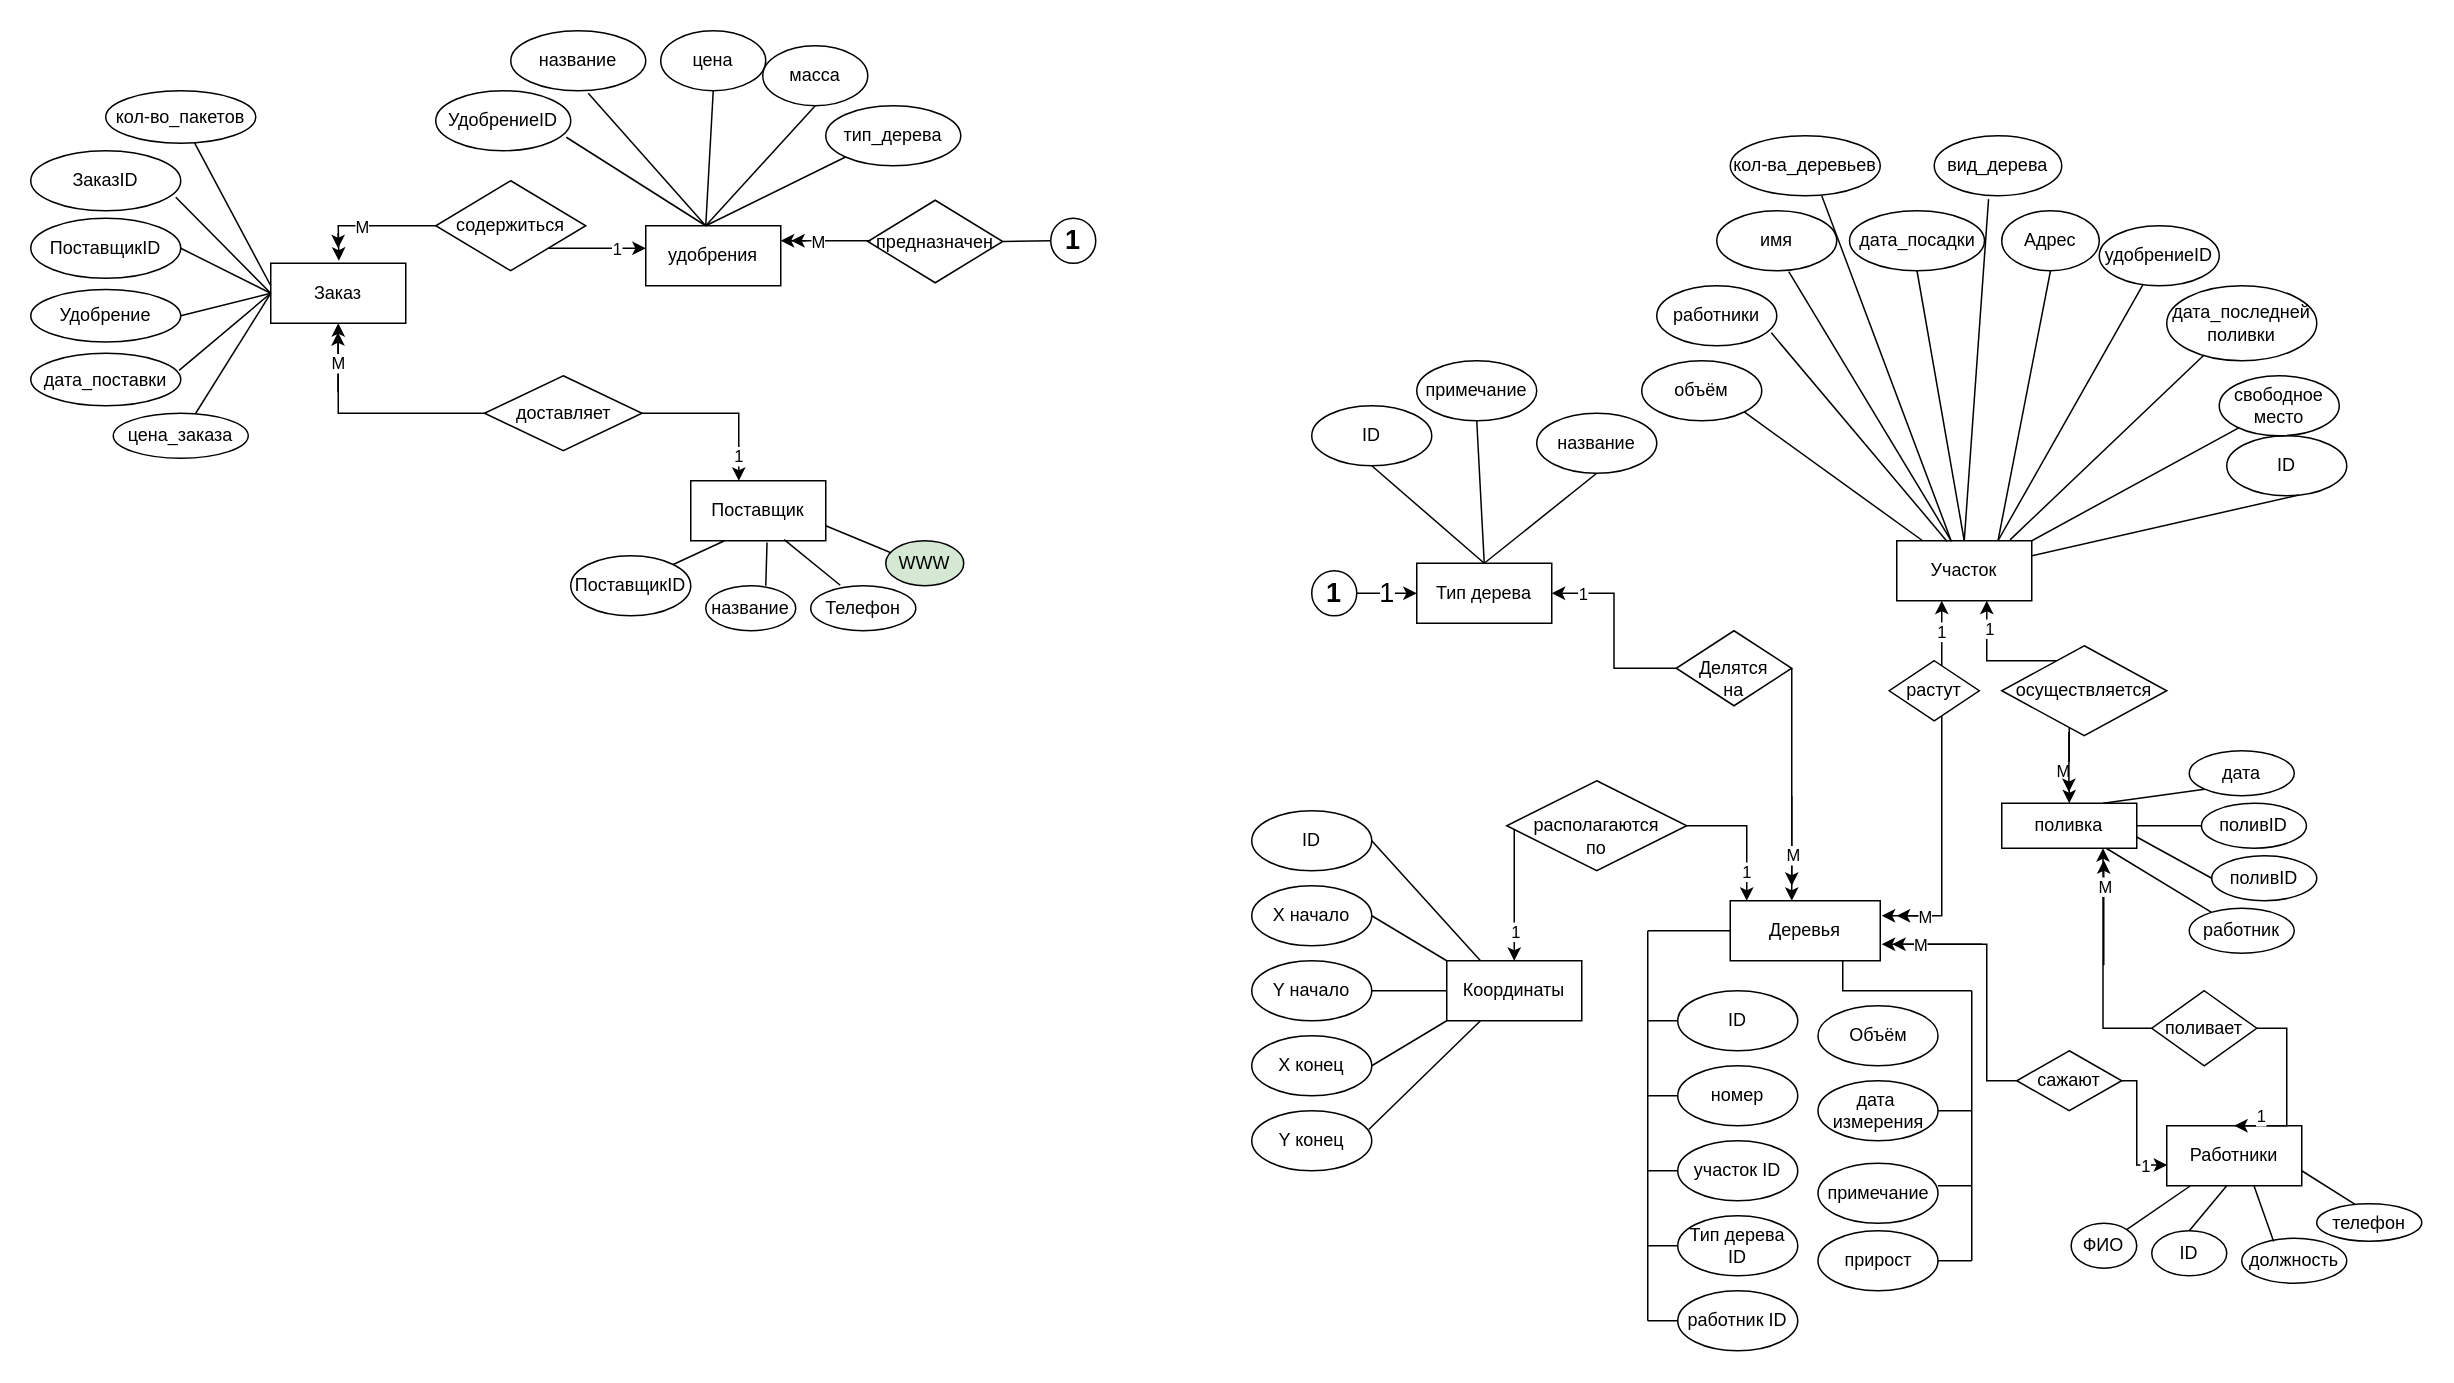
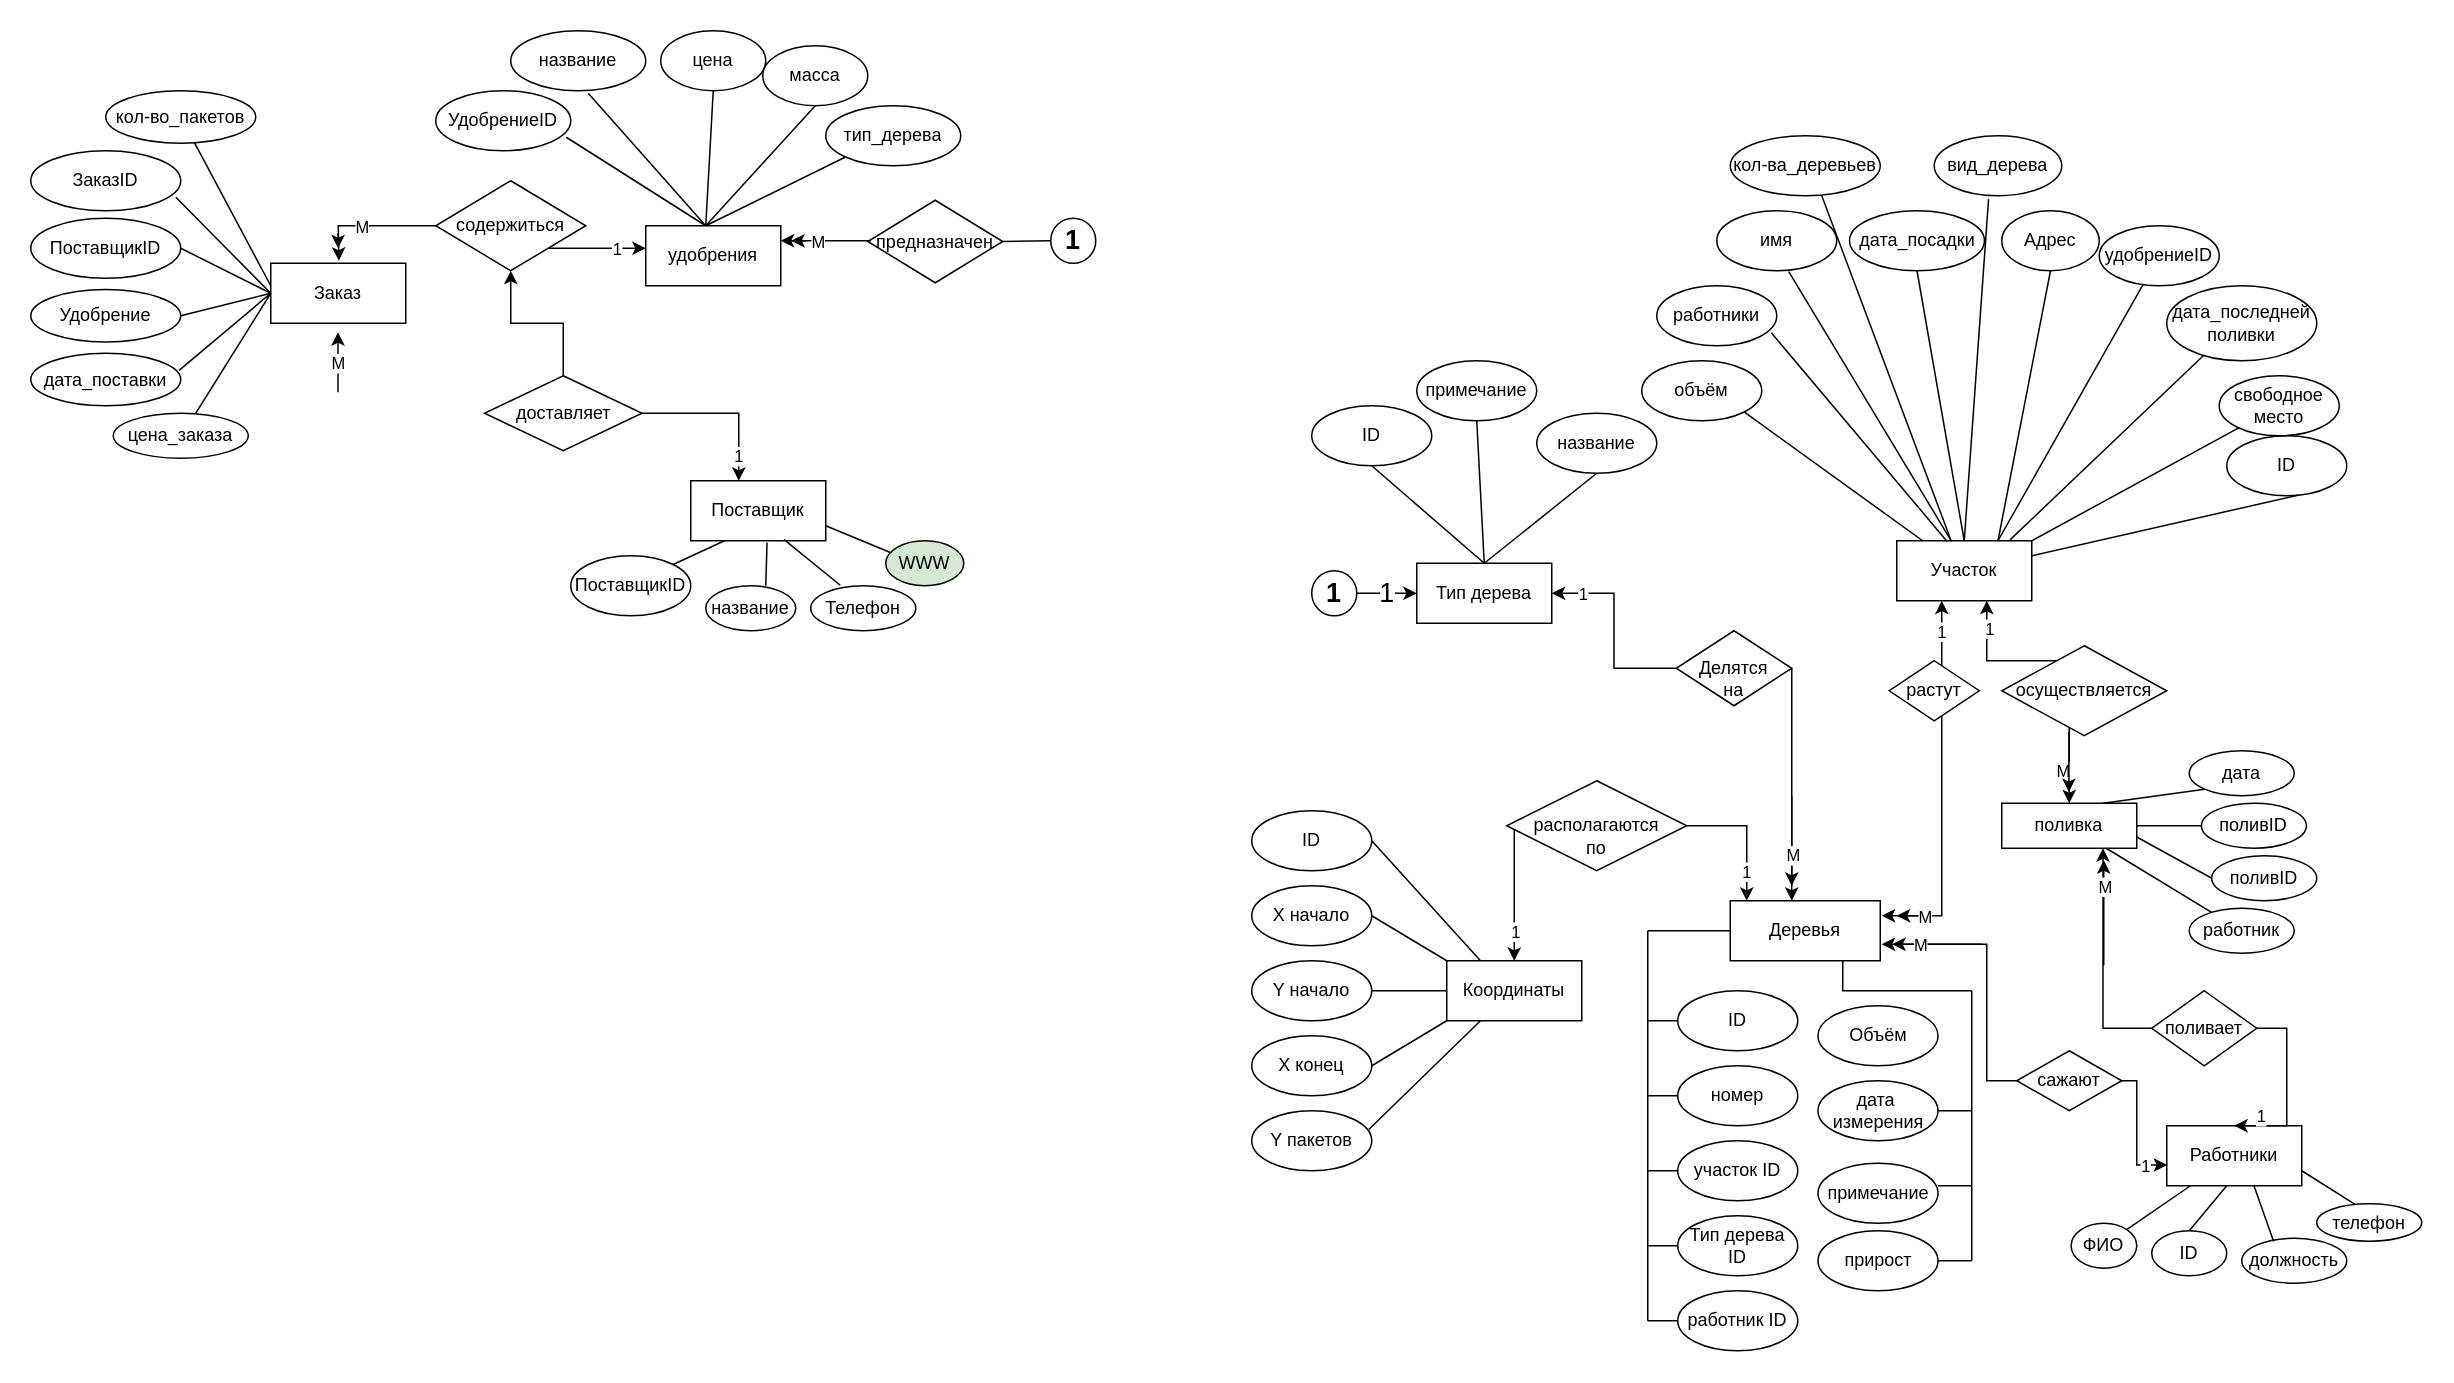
(401, 413) -> (542, 323)
(1312, 1141) -> (1312, 1141)
